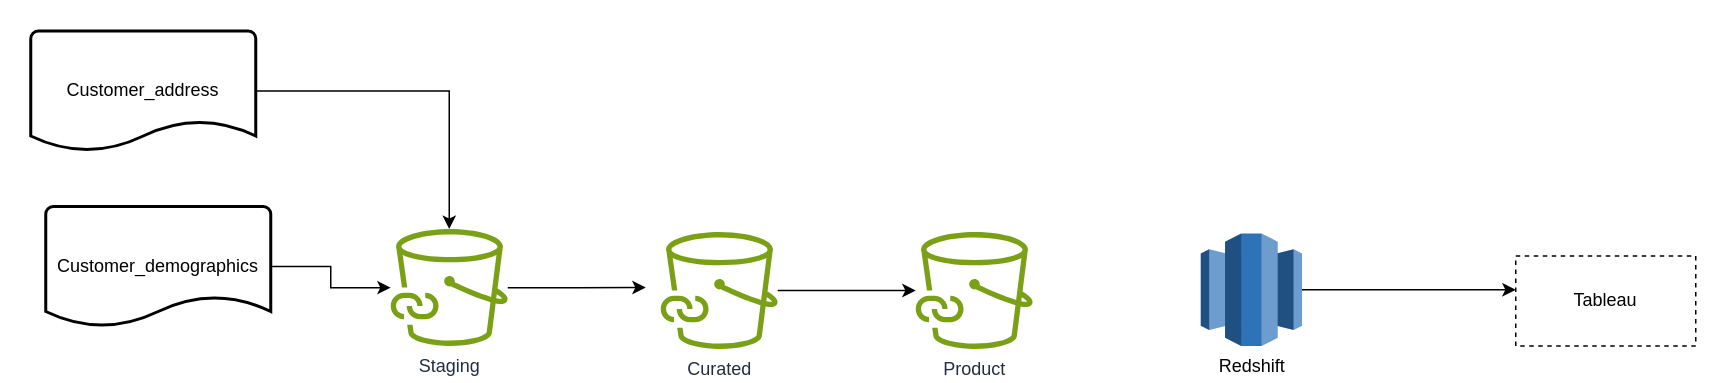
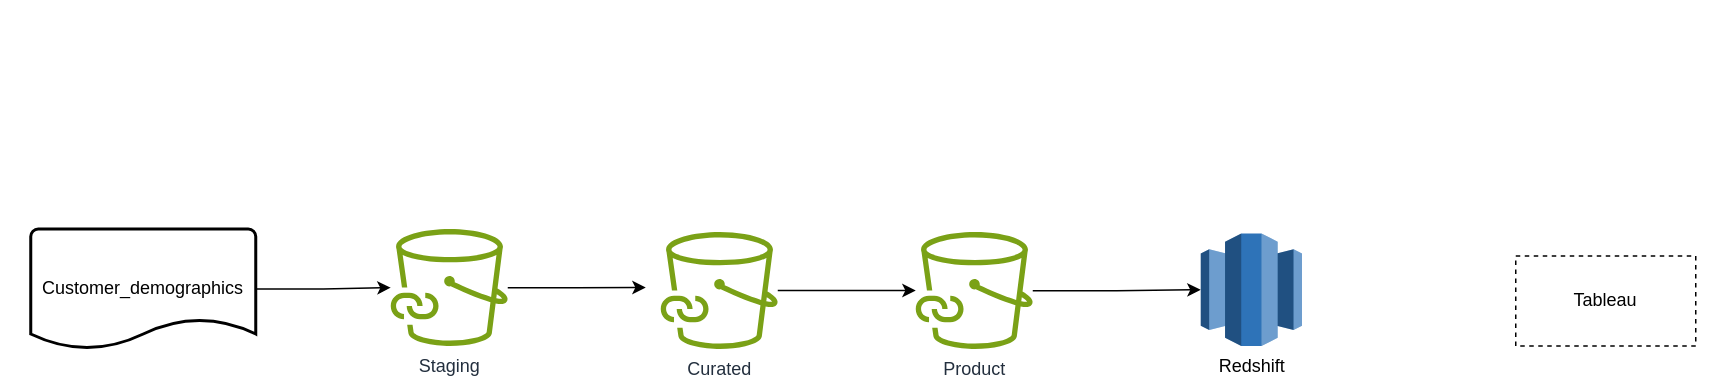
(143, 91) -> none
(416, 91) -> none
(158, 266) -> (143, 289)
none -> (1112, 290)
(1404, 290) -> none
